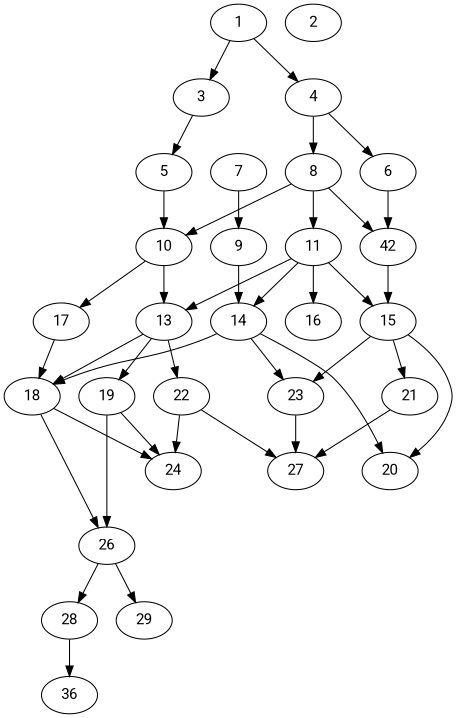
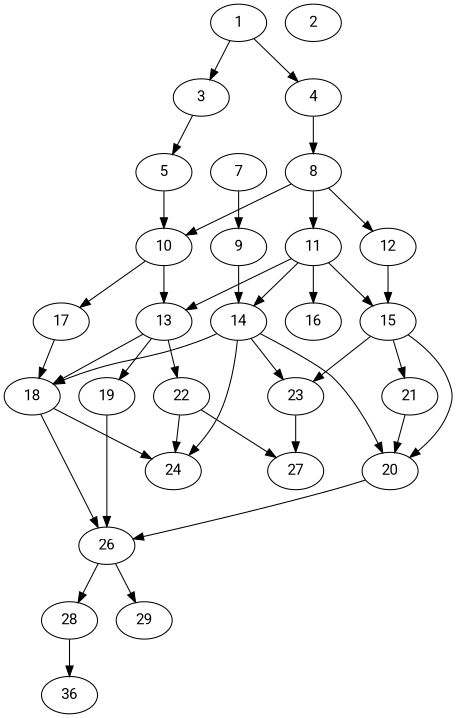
(388, 172) -> none
(388, 247) -> (388, 247)
(137, 430) -> (226, 398)
(357, 431) -> (401, 429)
none -> (255, 510)
